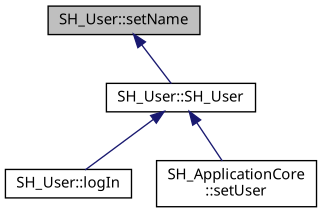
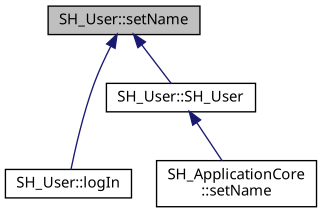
(119, 145) -> (87, 107)
(237, 184) -> (237, 184)
